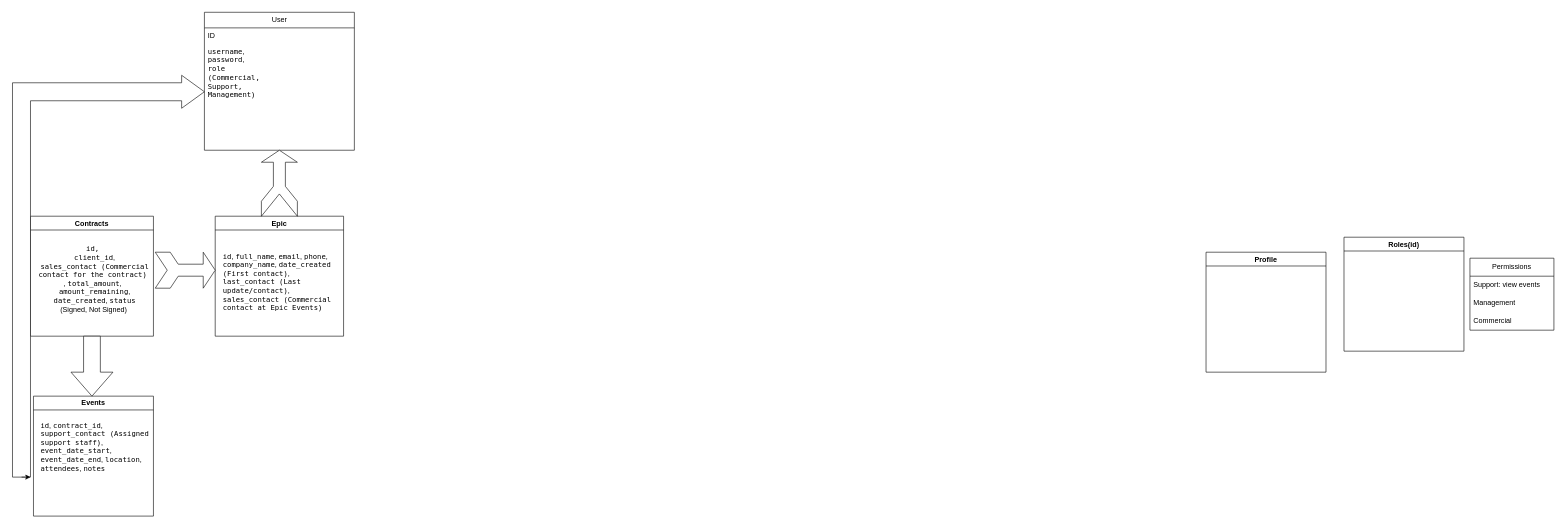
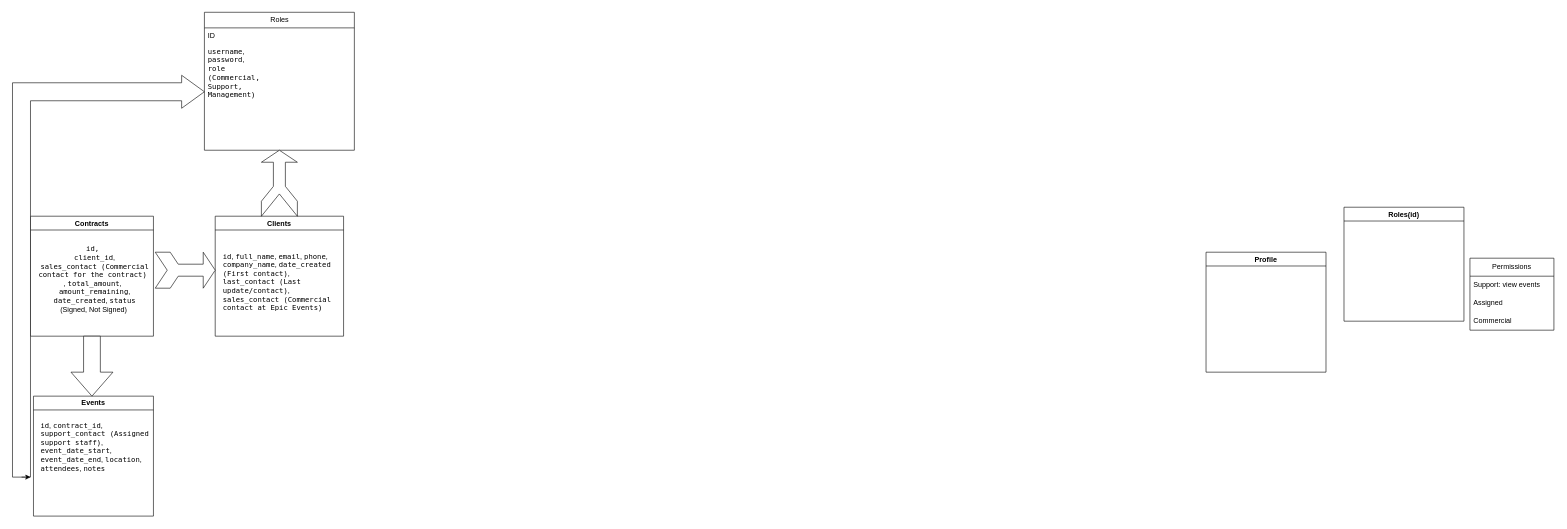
(280, 20) -> (280, 20)
(279, 224) -> (279, 224)
(1404, 294) -> (1404, 264)
(1494, 303) -> (1489, 303)
